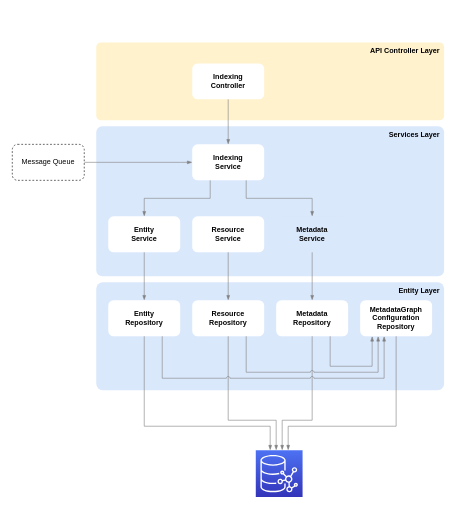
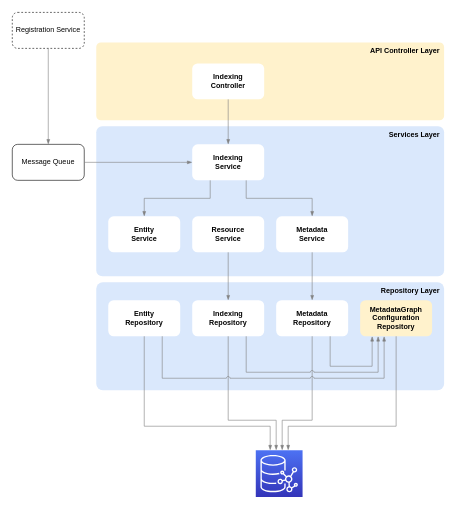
none -> (48, 30)
none -> (48, 49)
(48, 162) -> (48, 162)
(312, 234) -> (312, 234)
(418, 291) -> (410, 291)
(144, 294) -> none
(228, 318) -> (228, 318)
(396, 318) -> (396, 318)
